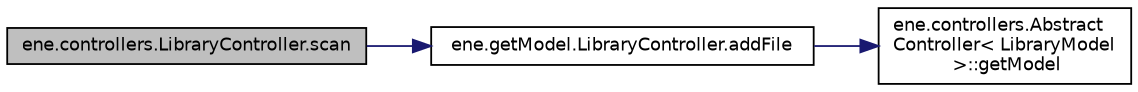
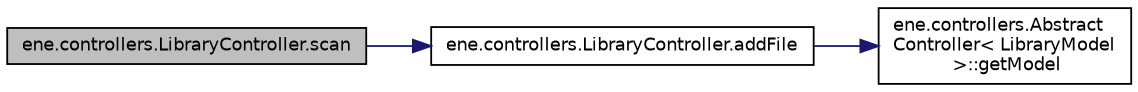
(622, 46) -> (622, 46)
